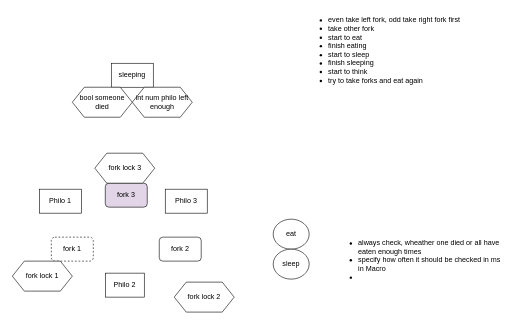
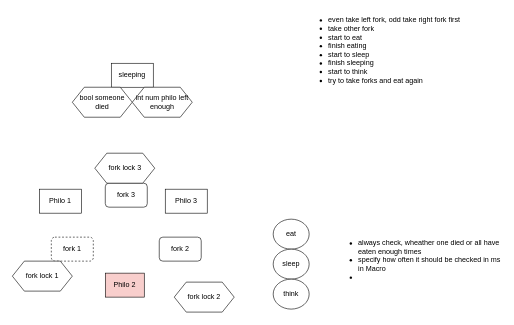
(126, 195) -> (126, 195)
(125, 285) -> (125, 285)
none -> (291, 294)
